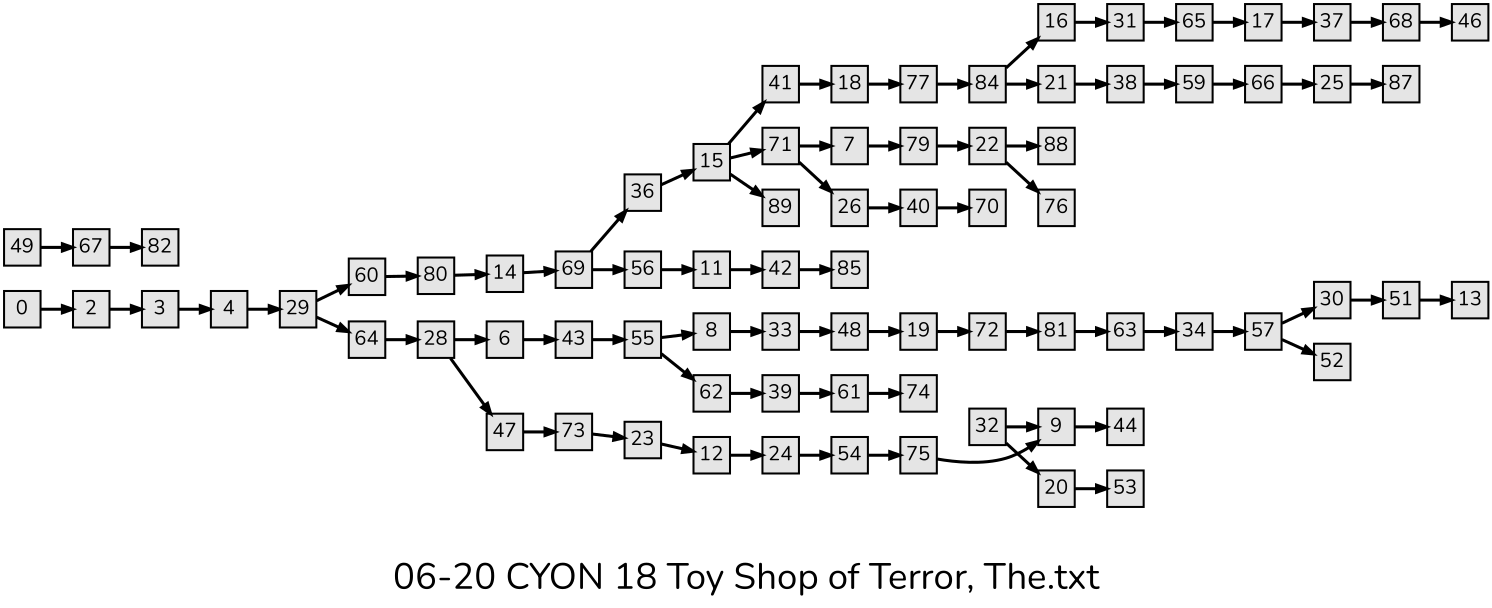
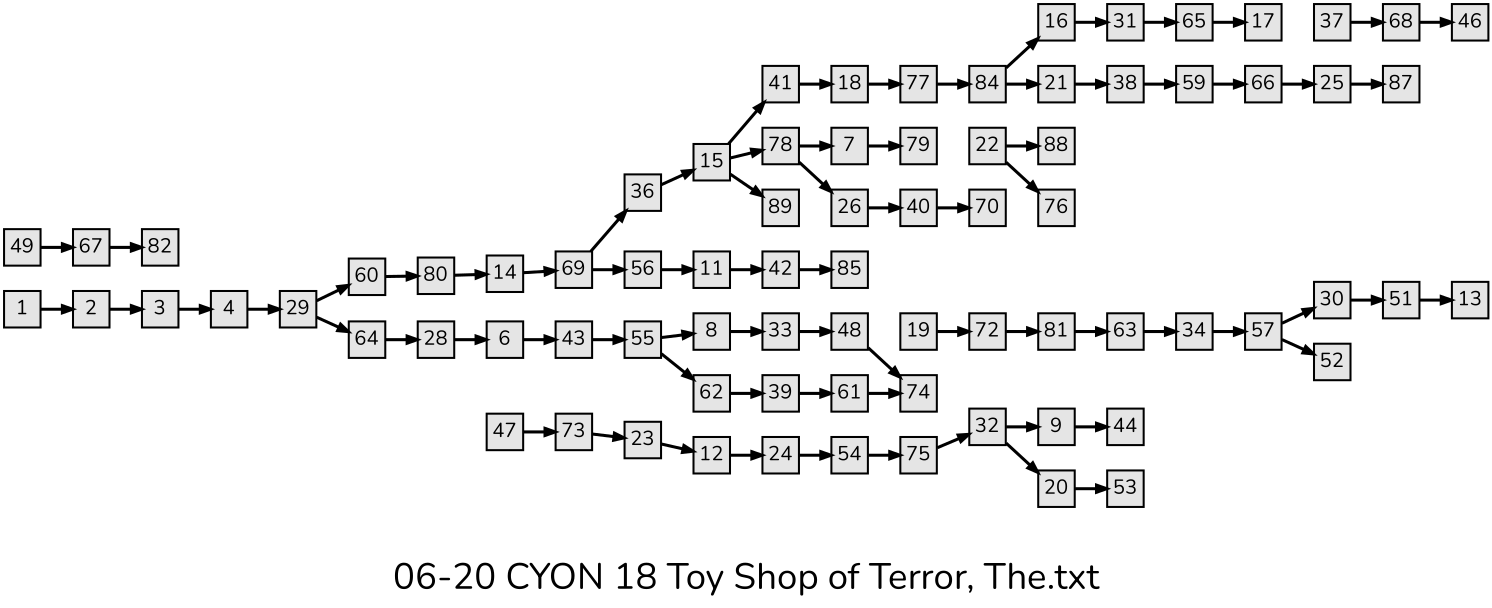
(1293, 22) -> none
(781, 146) -> (781, 146)
(948, 146) -> none
(22, 309) -> (22, 309)
(879, 332) -> (880, 359)
(468, 382) -> none
(985, 462) -> (948, 443)
